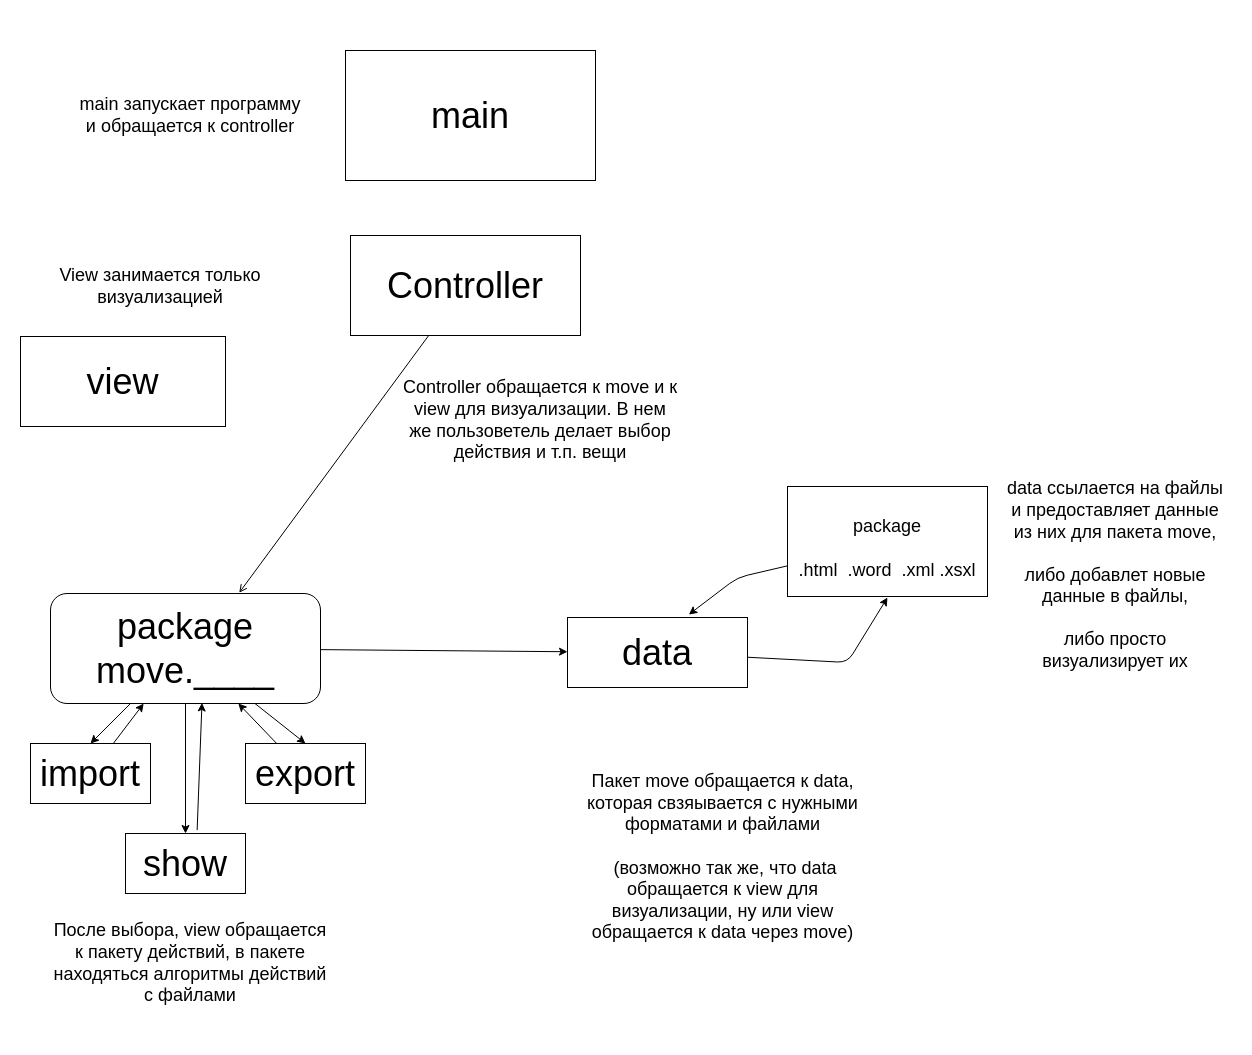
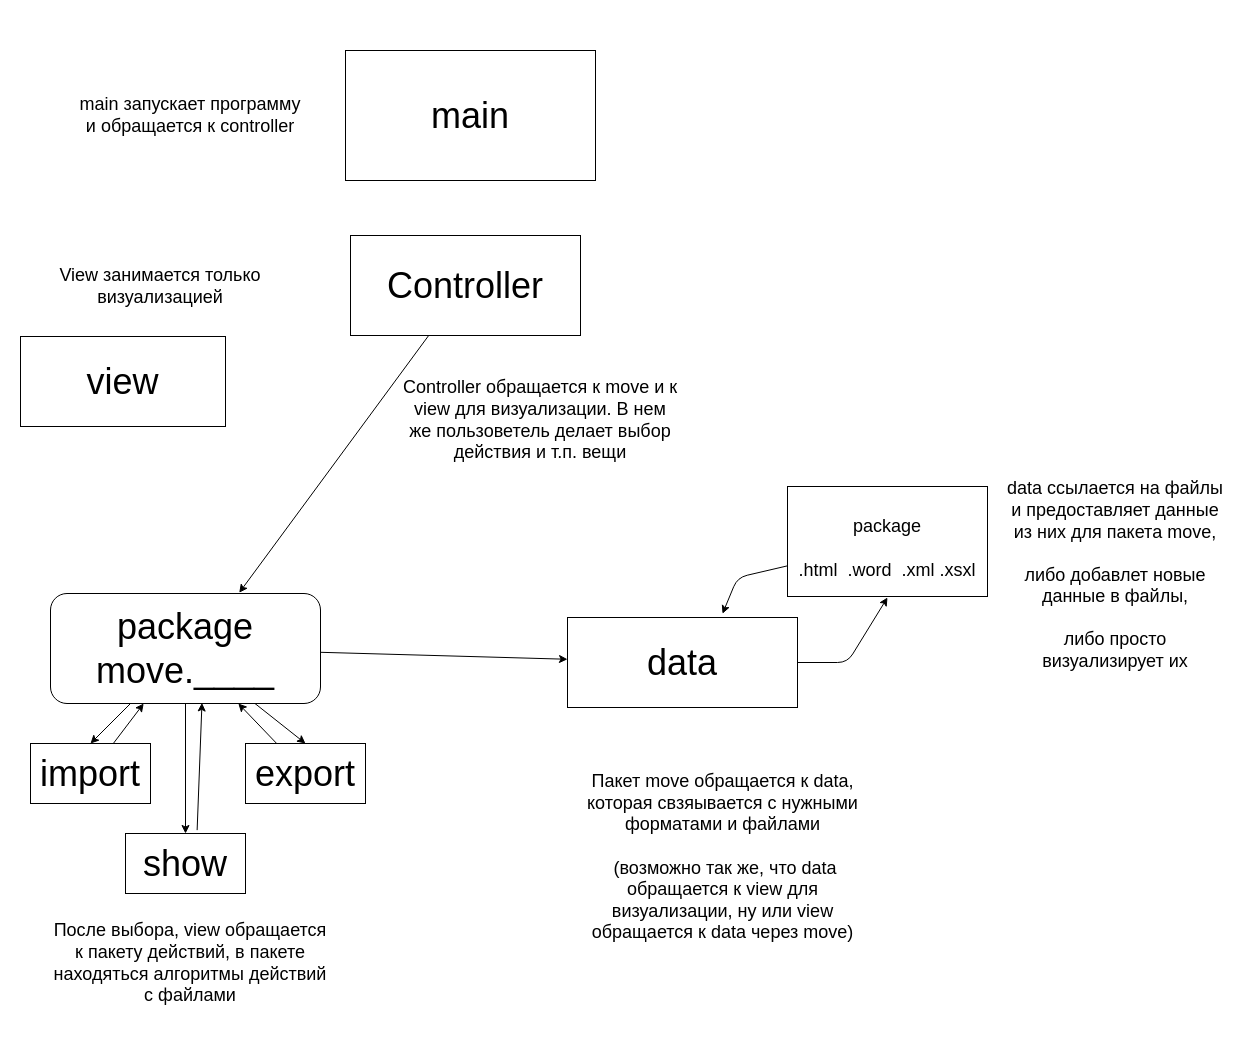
(243, 588) -> (244, 586)
(658, 653) -> (683, 663)
